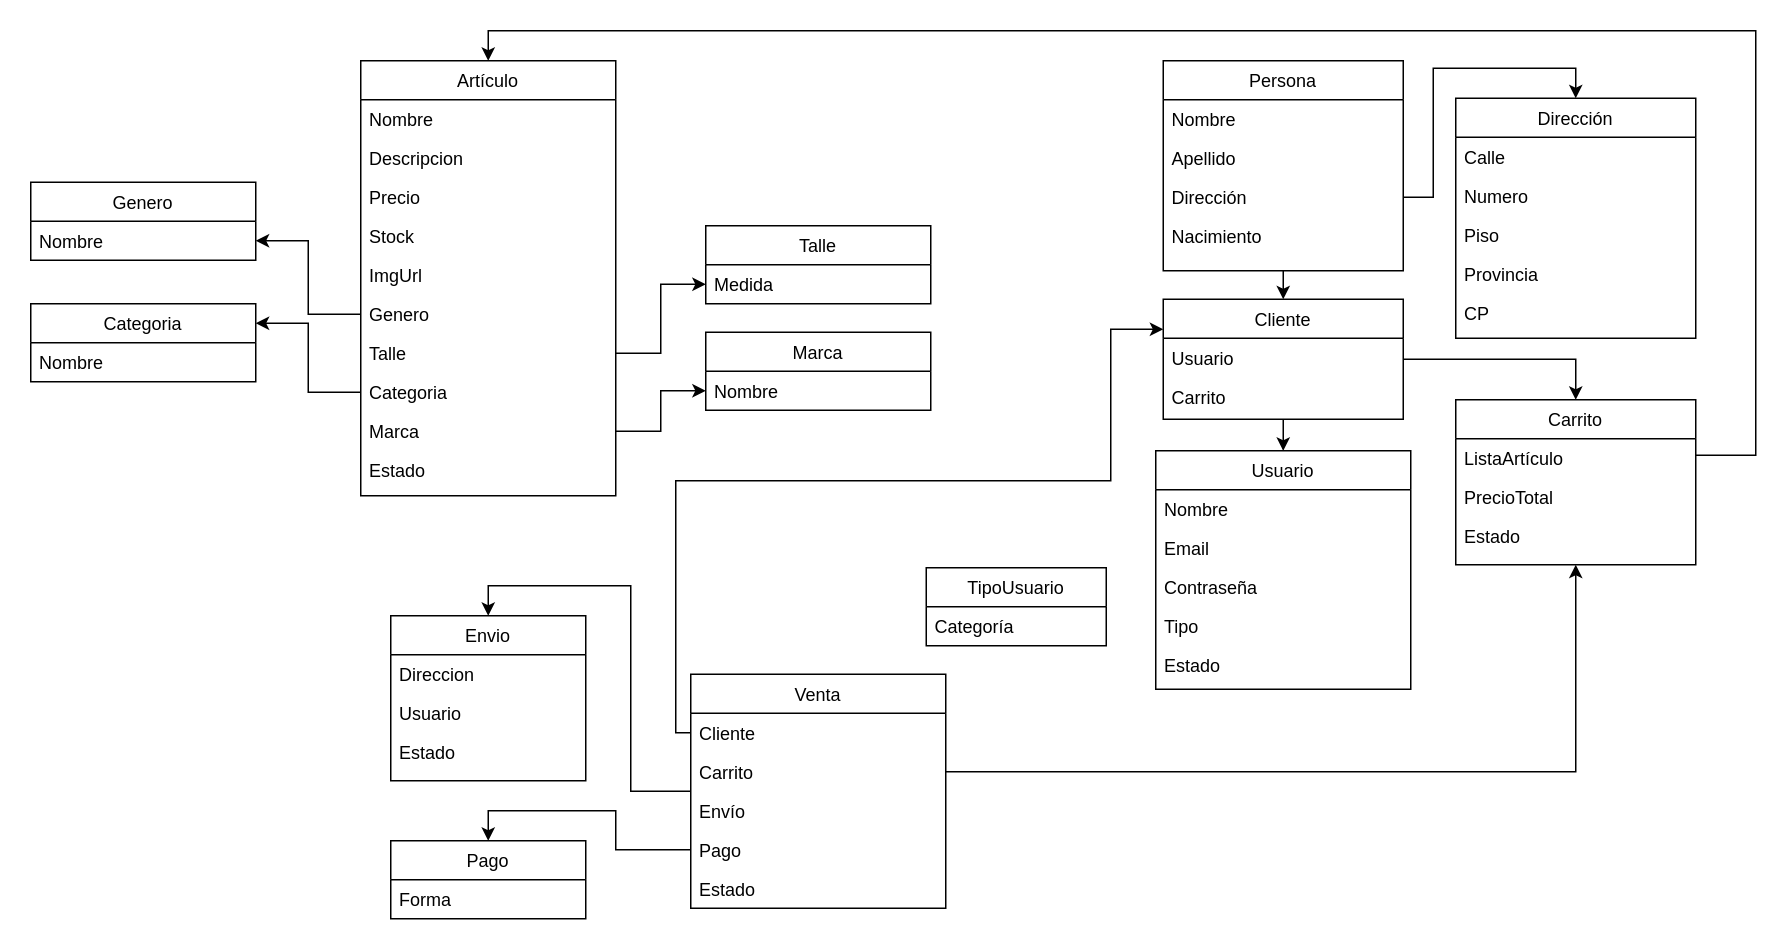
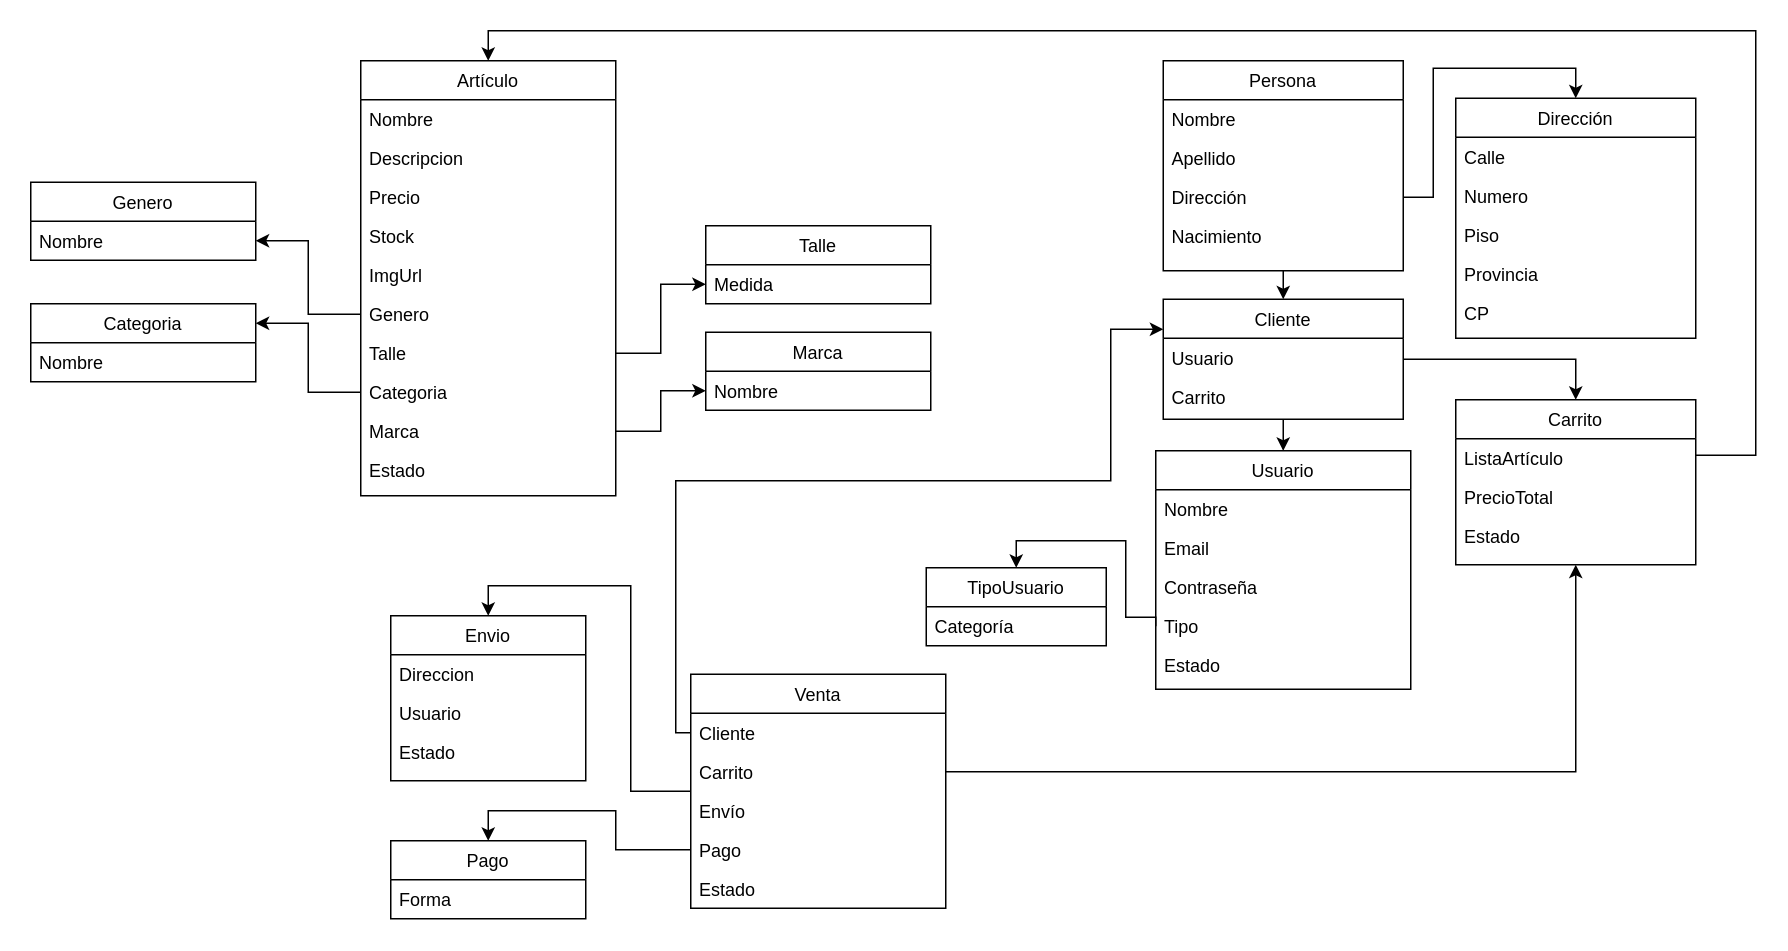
none -> (1115, 541)
